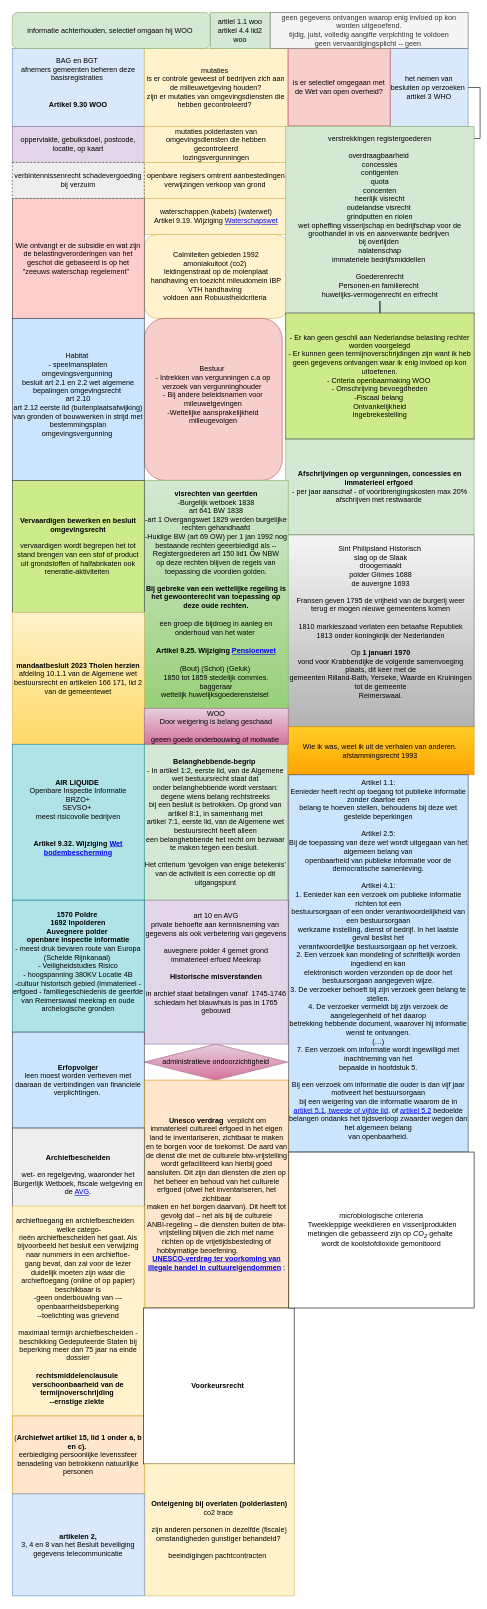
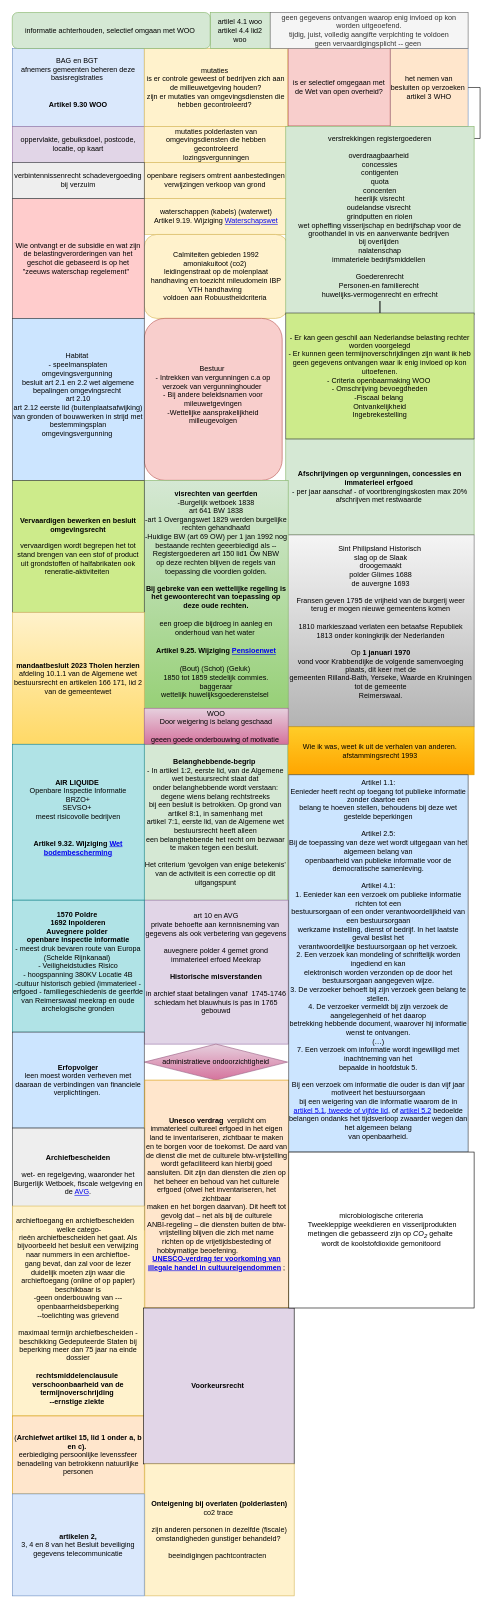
(111, 30) -> (111, 30)
(240, 30) -> (240, 30)
(429, 87) -> (429, 87)
(78, 180) -> (78, 180)
(219, 1386) -> (219, 1386)
